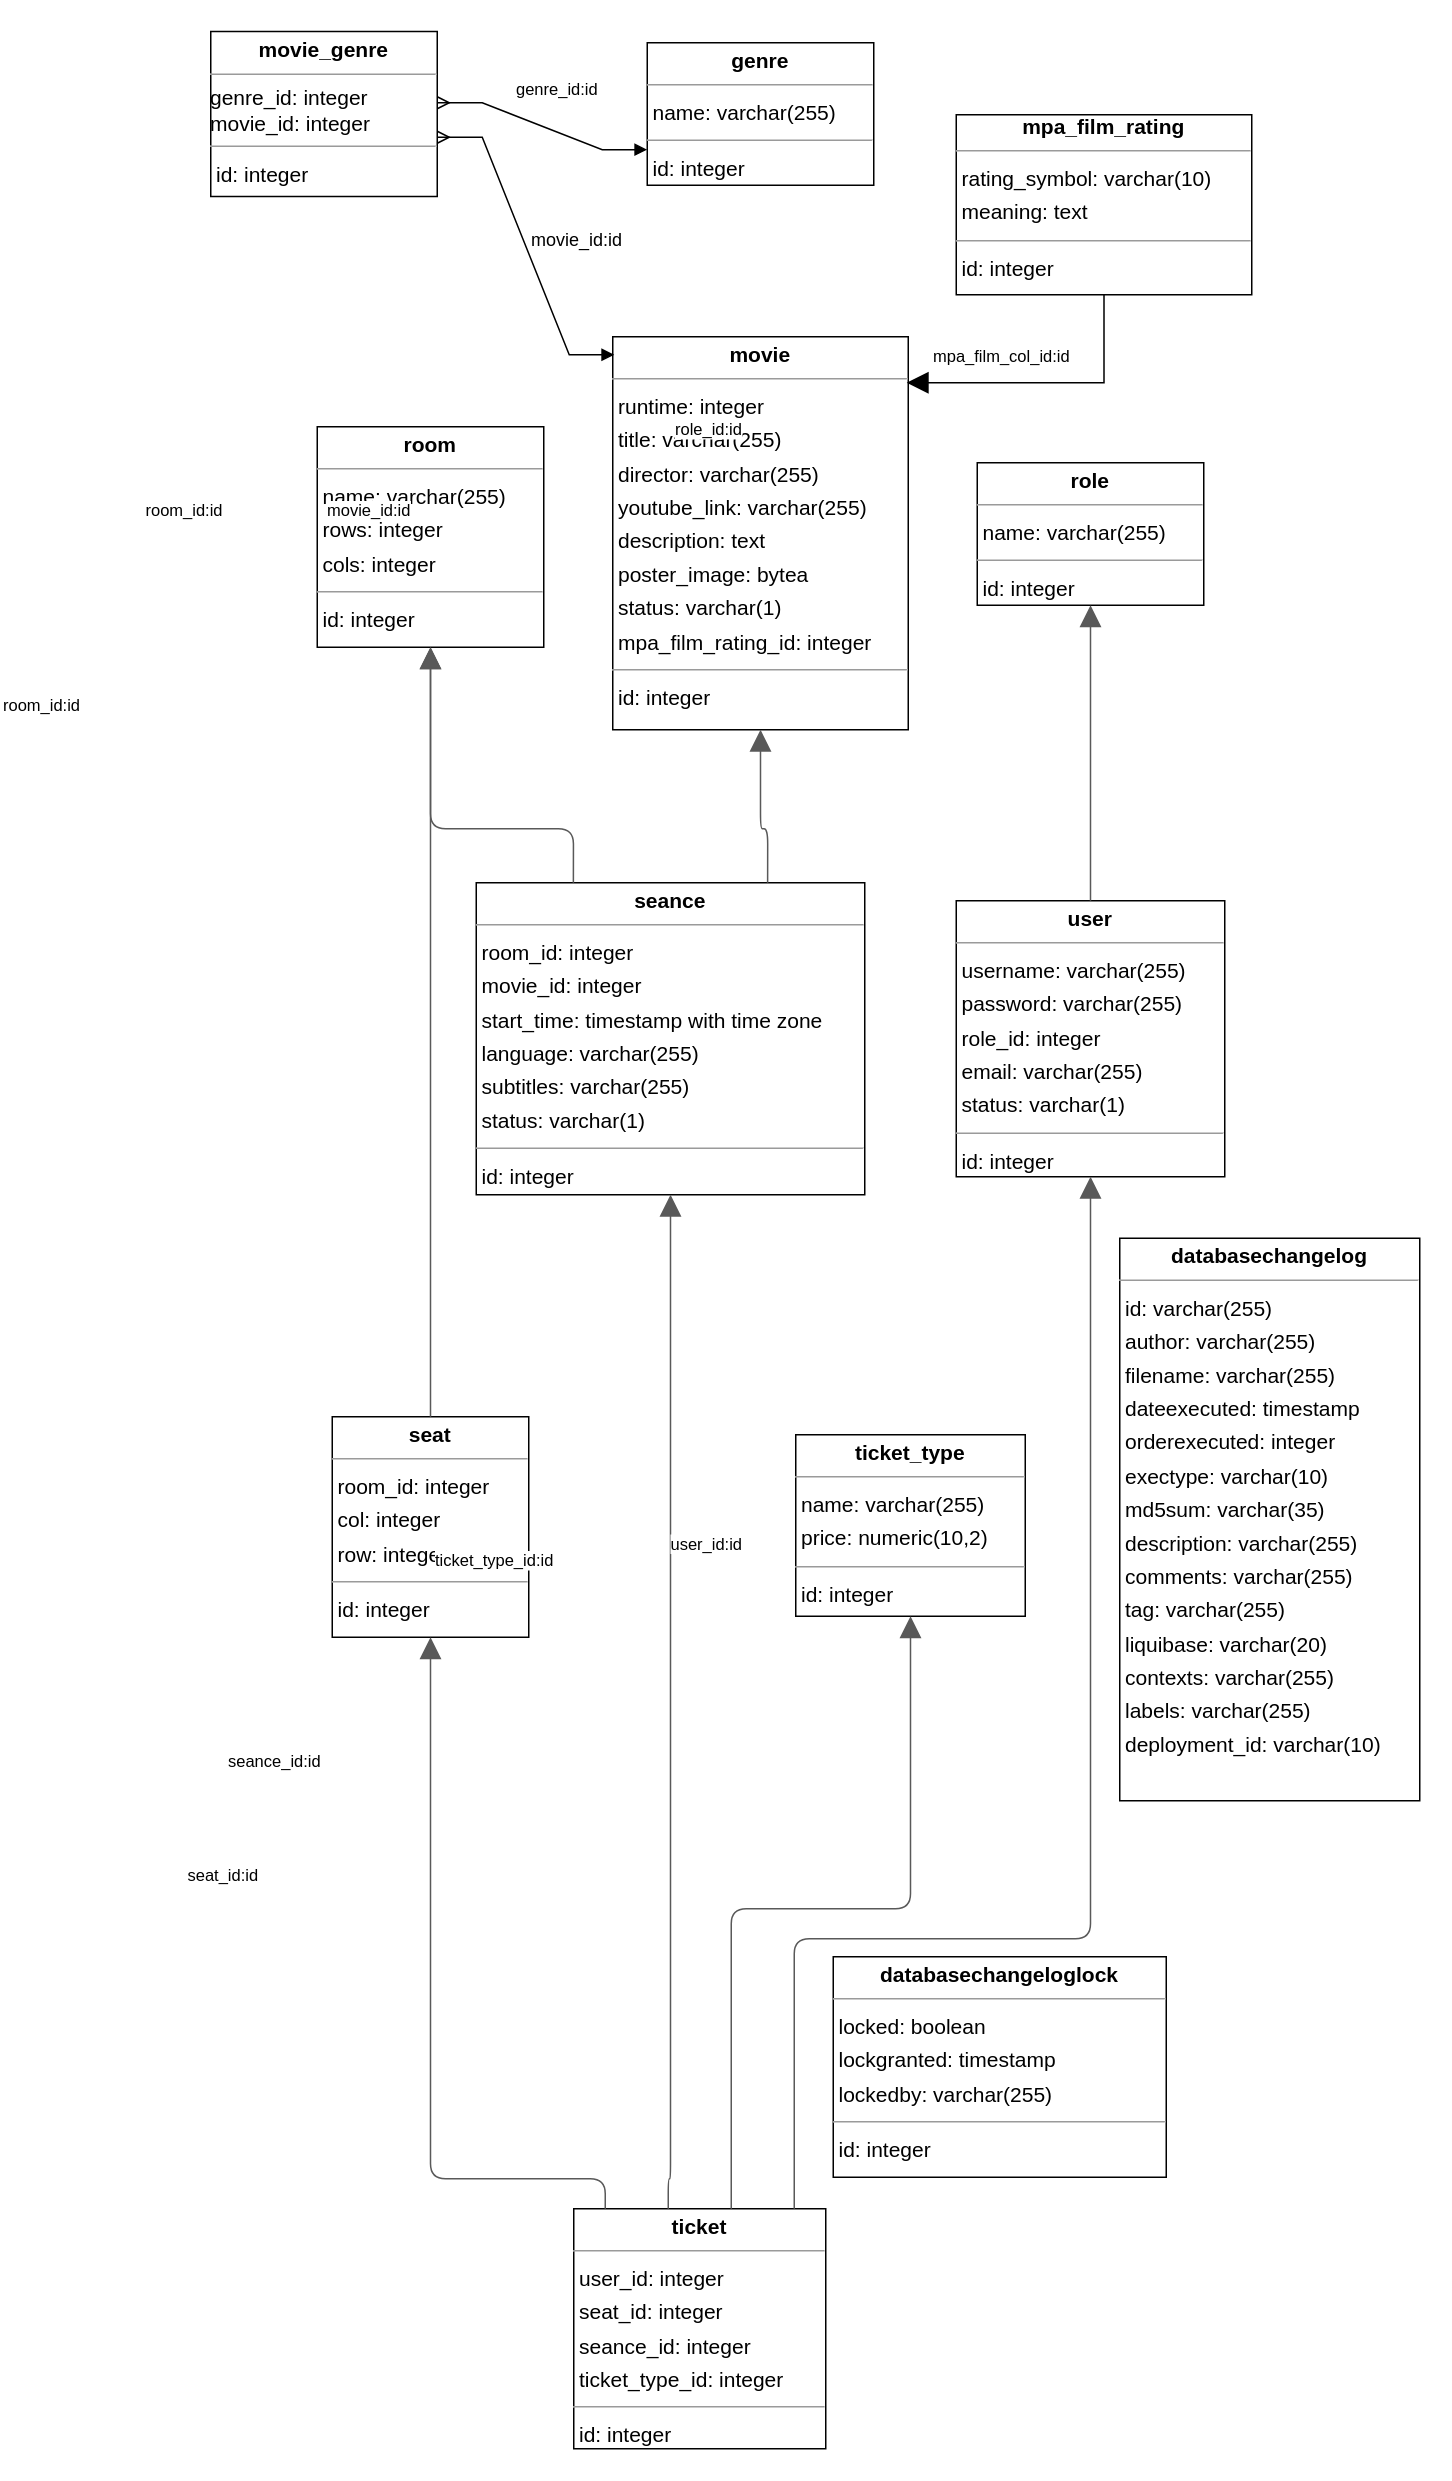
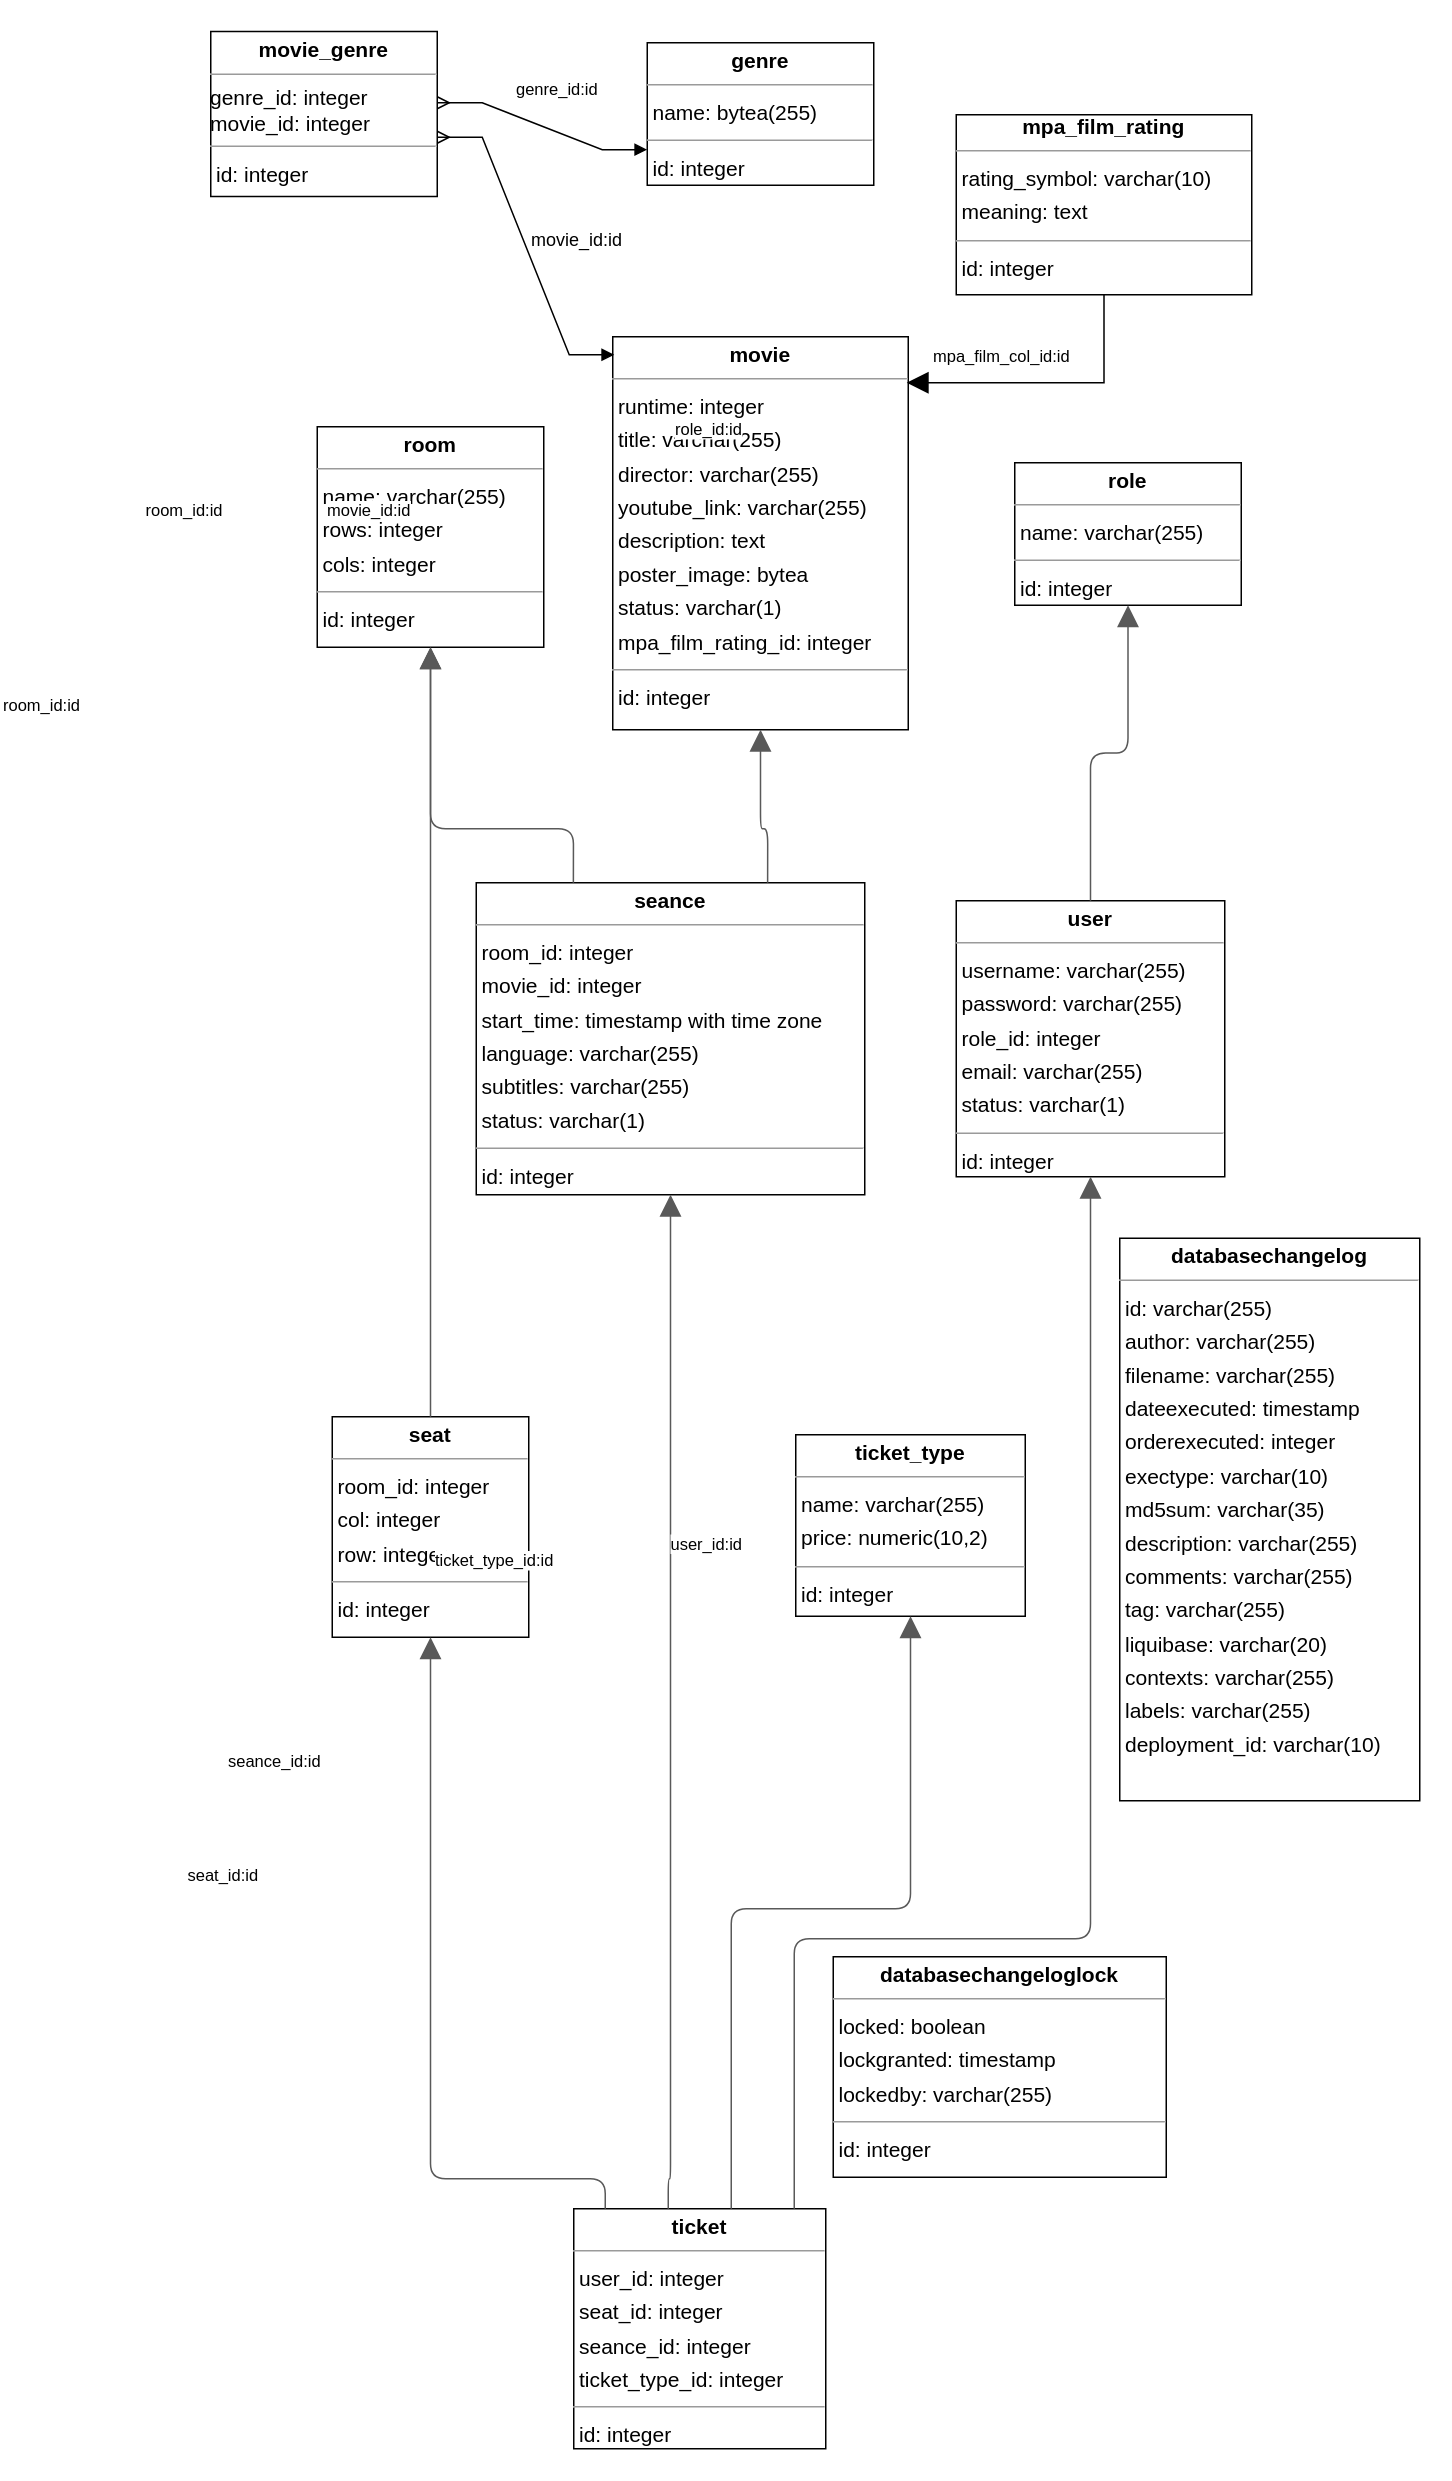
(748, 81) -> (736, 81)
(1091, 534) -> (1128, 534)
